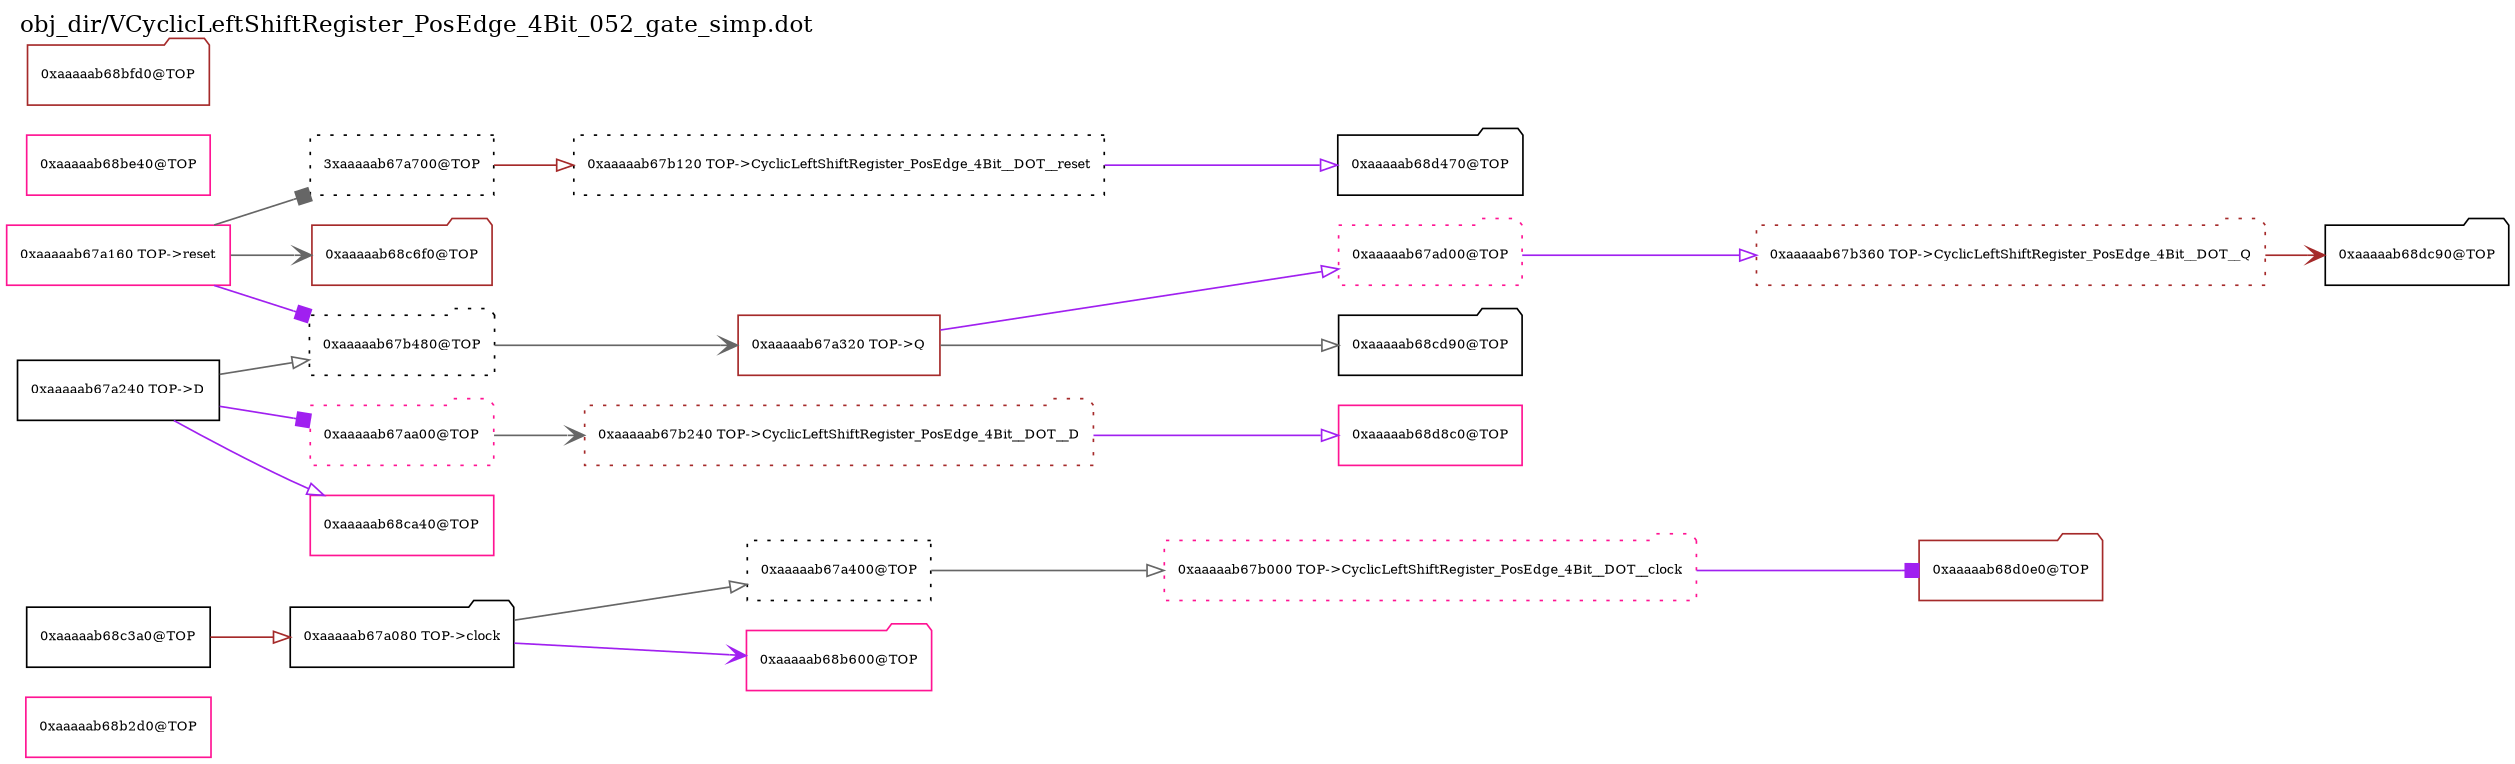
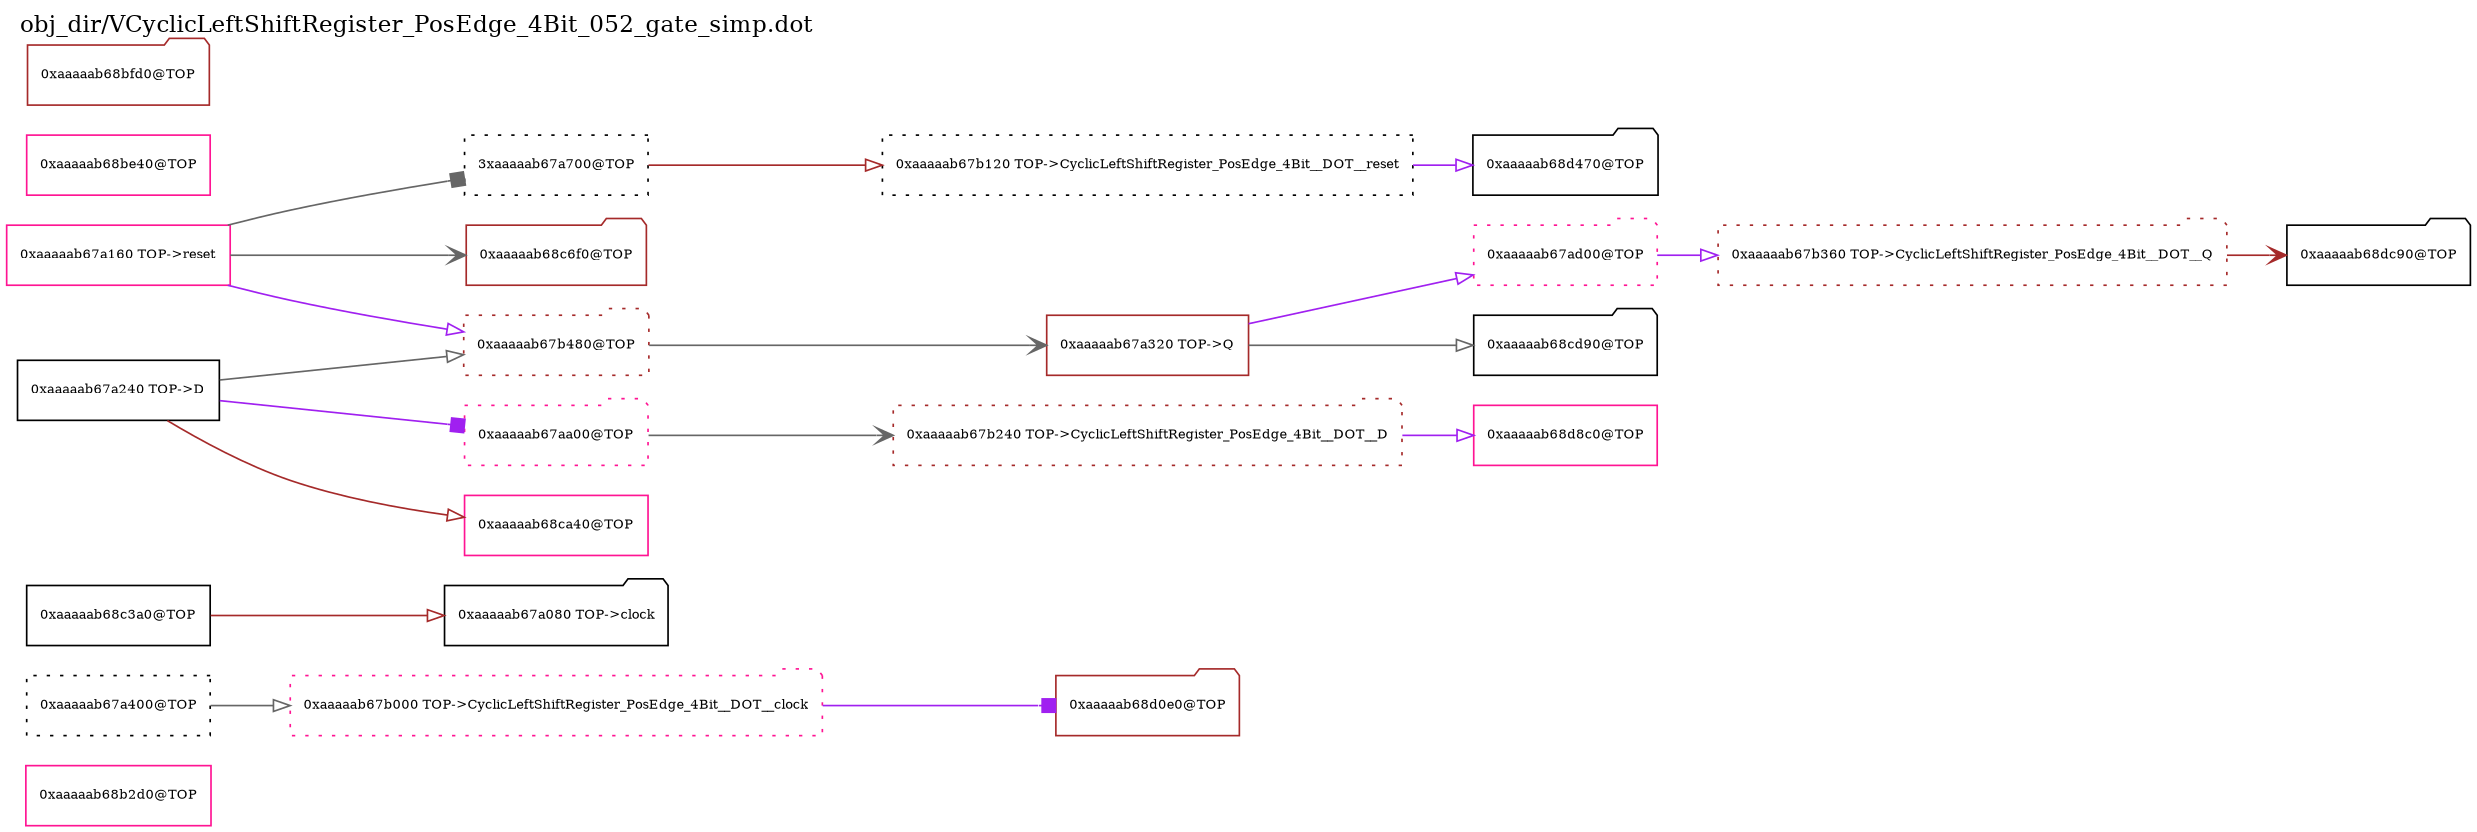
(254, 298) -> (337, 310)
(402, 345) -> (556, 345)
(241, 456) -> (302, 484)
(622, 604) -> none
(839, 661) -> none
